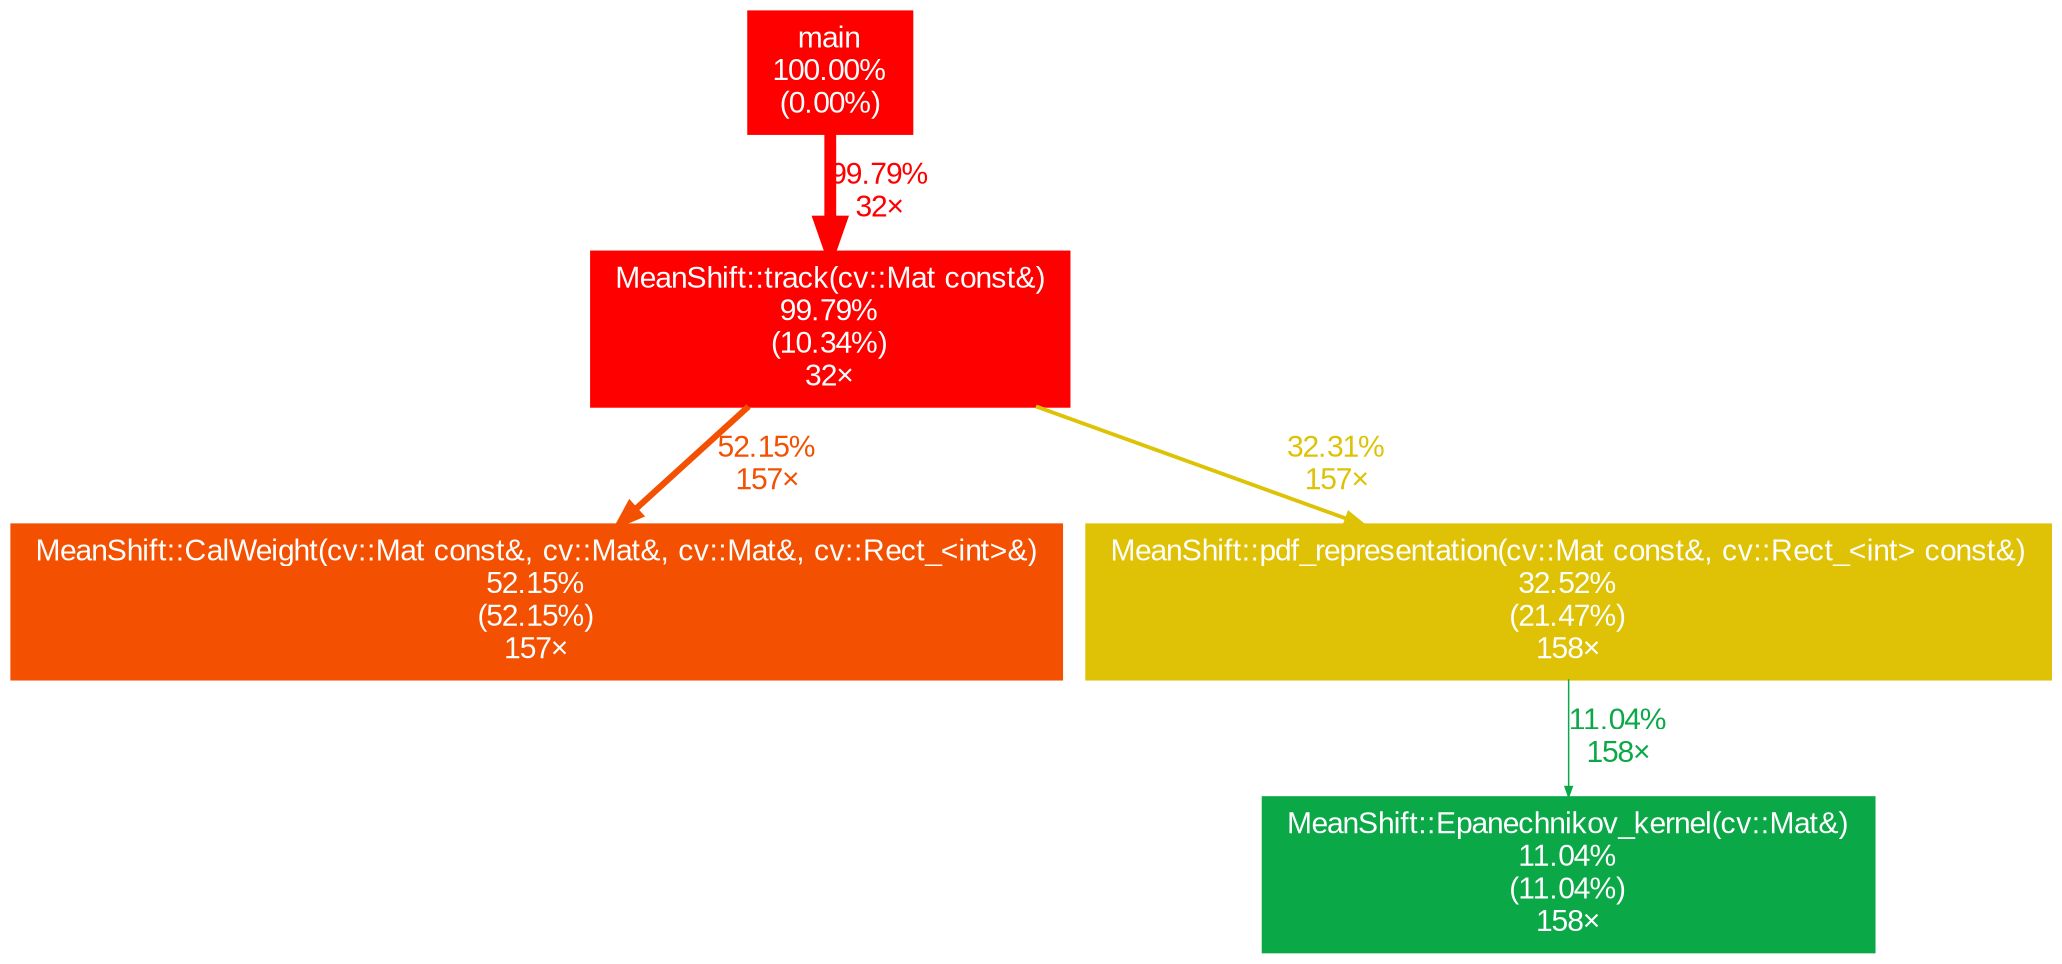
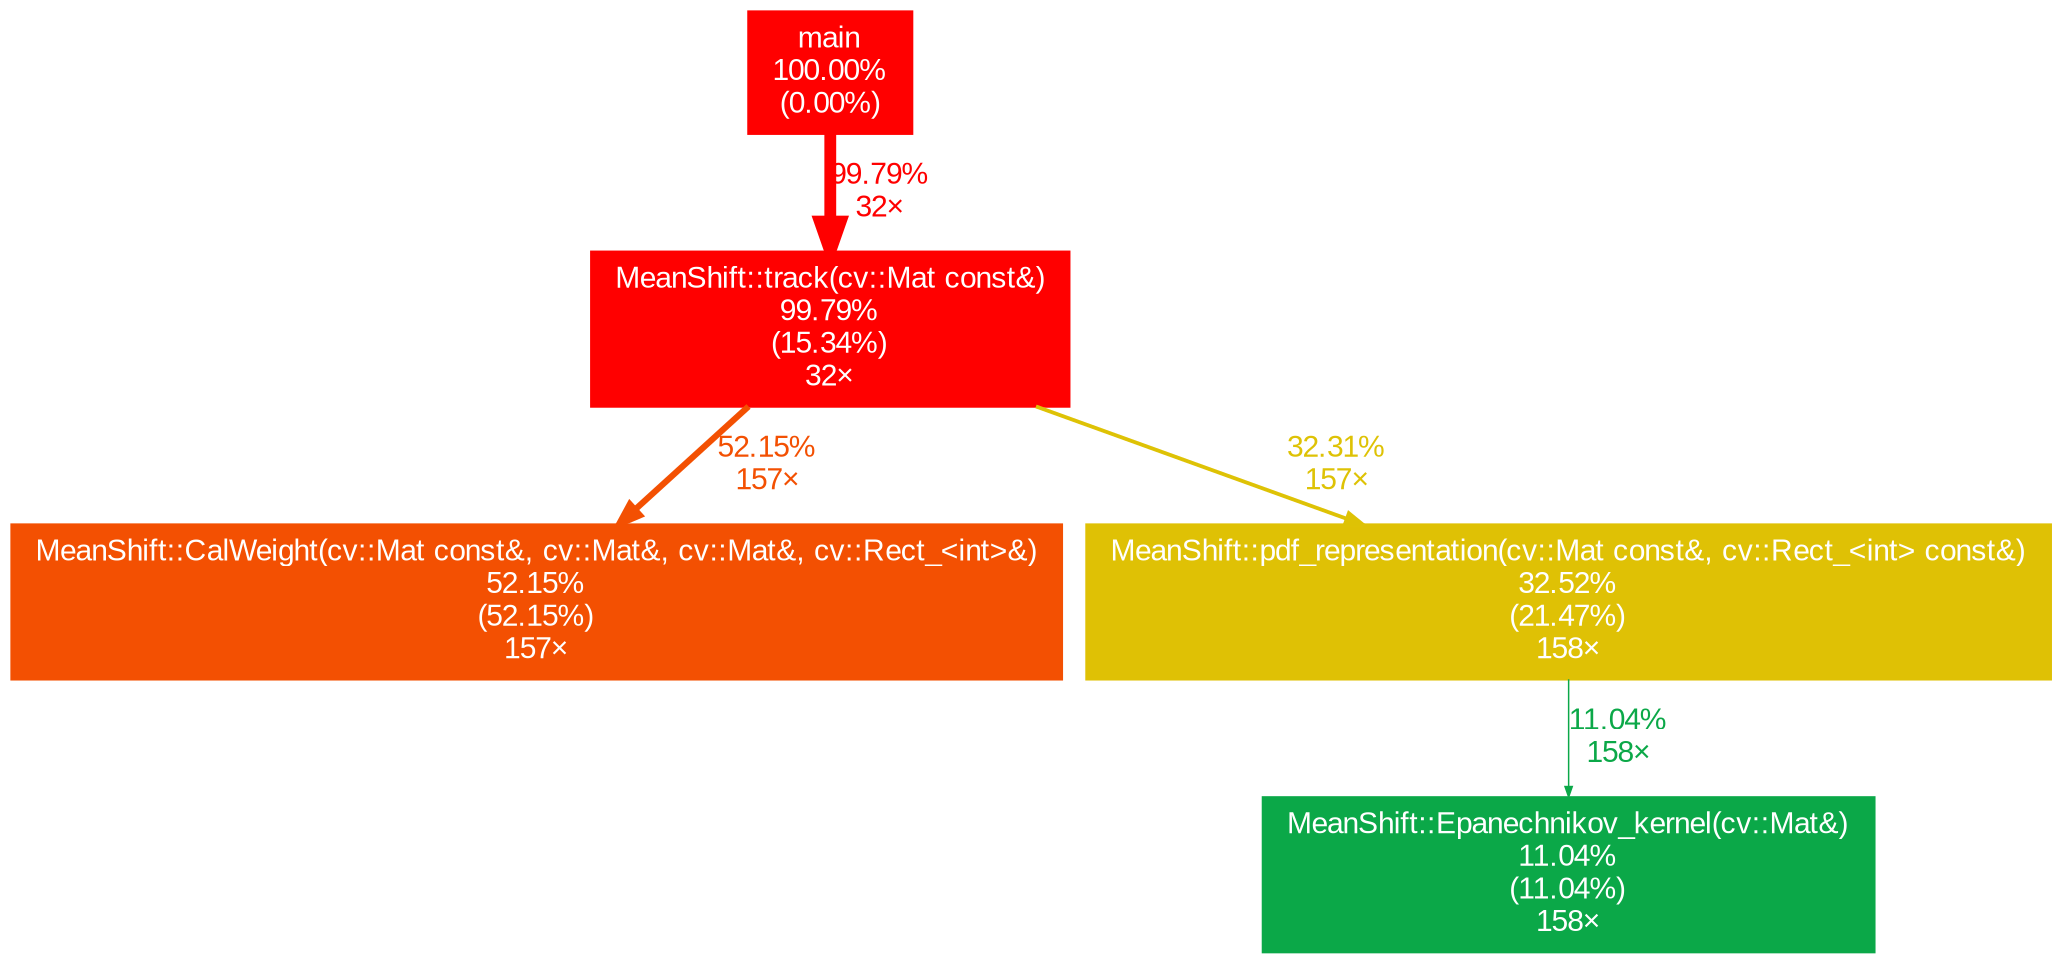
(830, 329) -> (830, 329)
